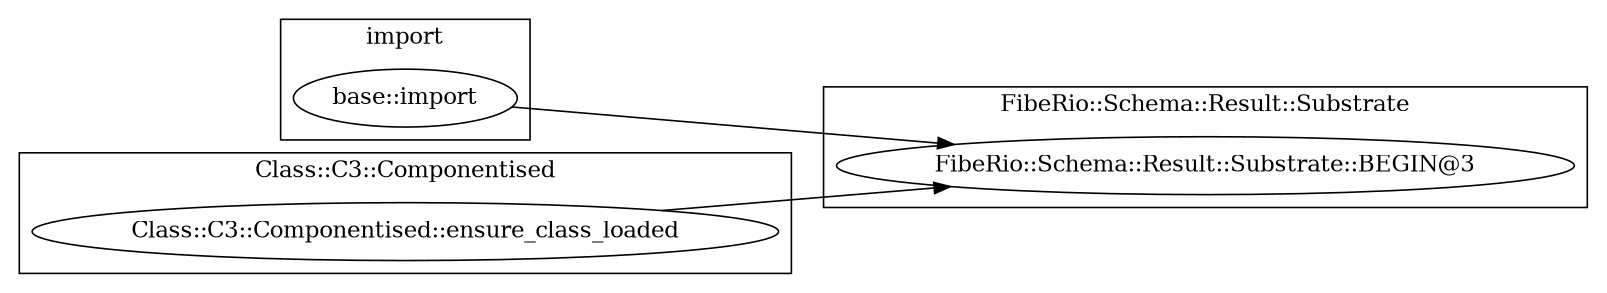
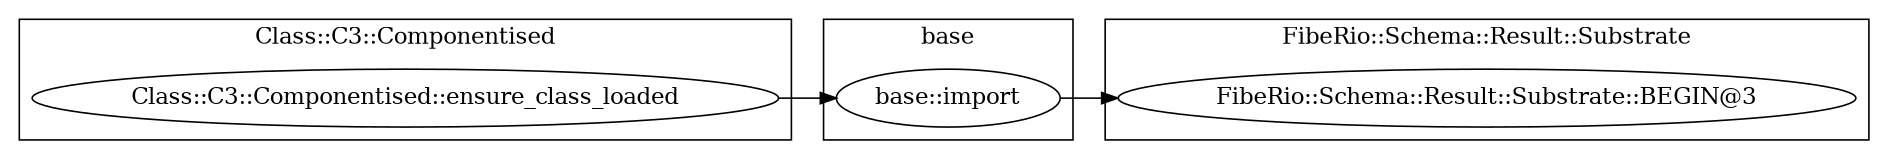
(405, 38) -> (948, 38)
(805, 199) -> (802, 98)
